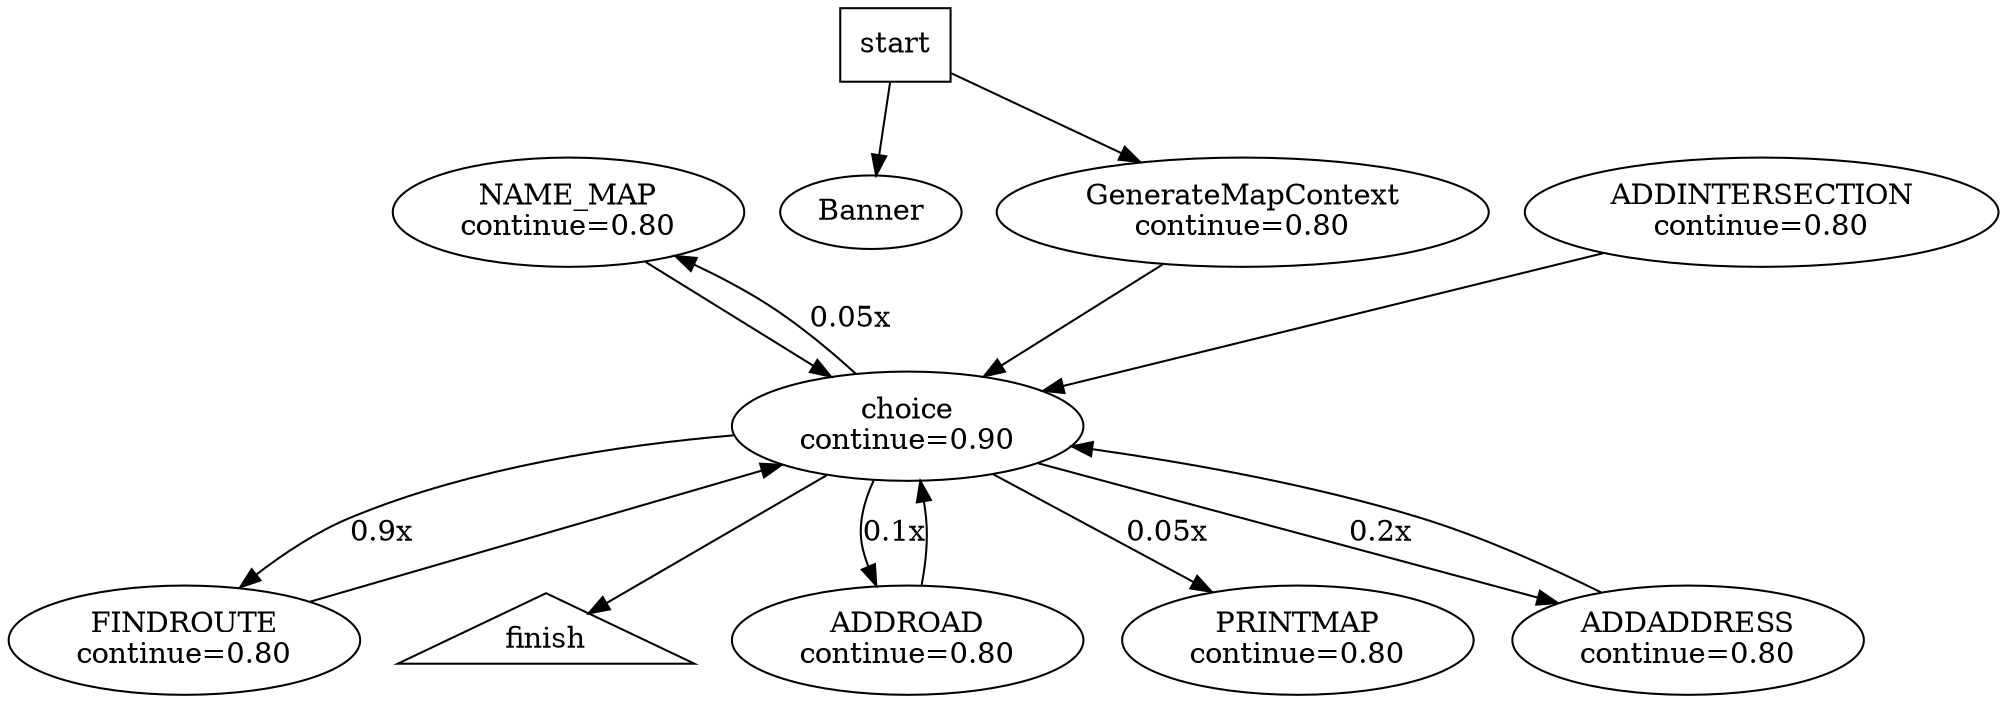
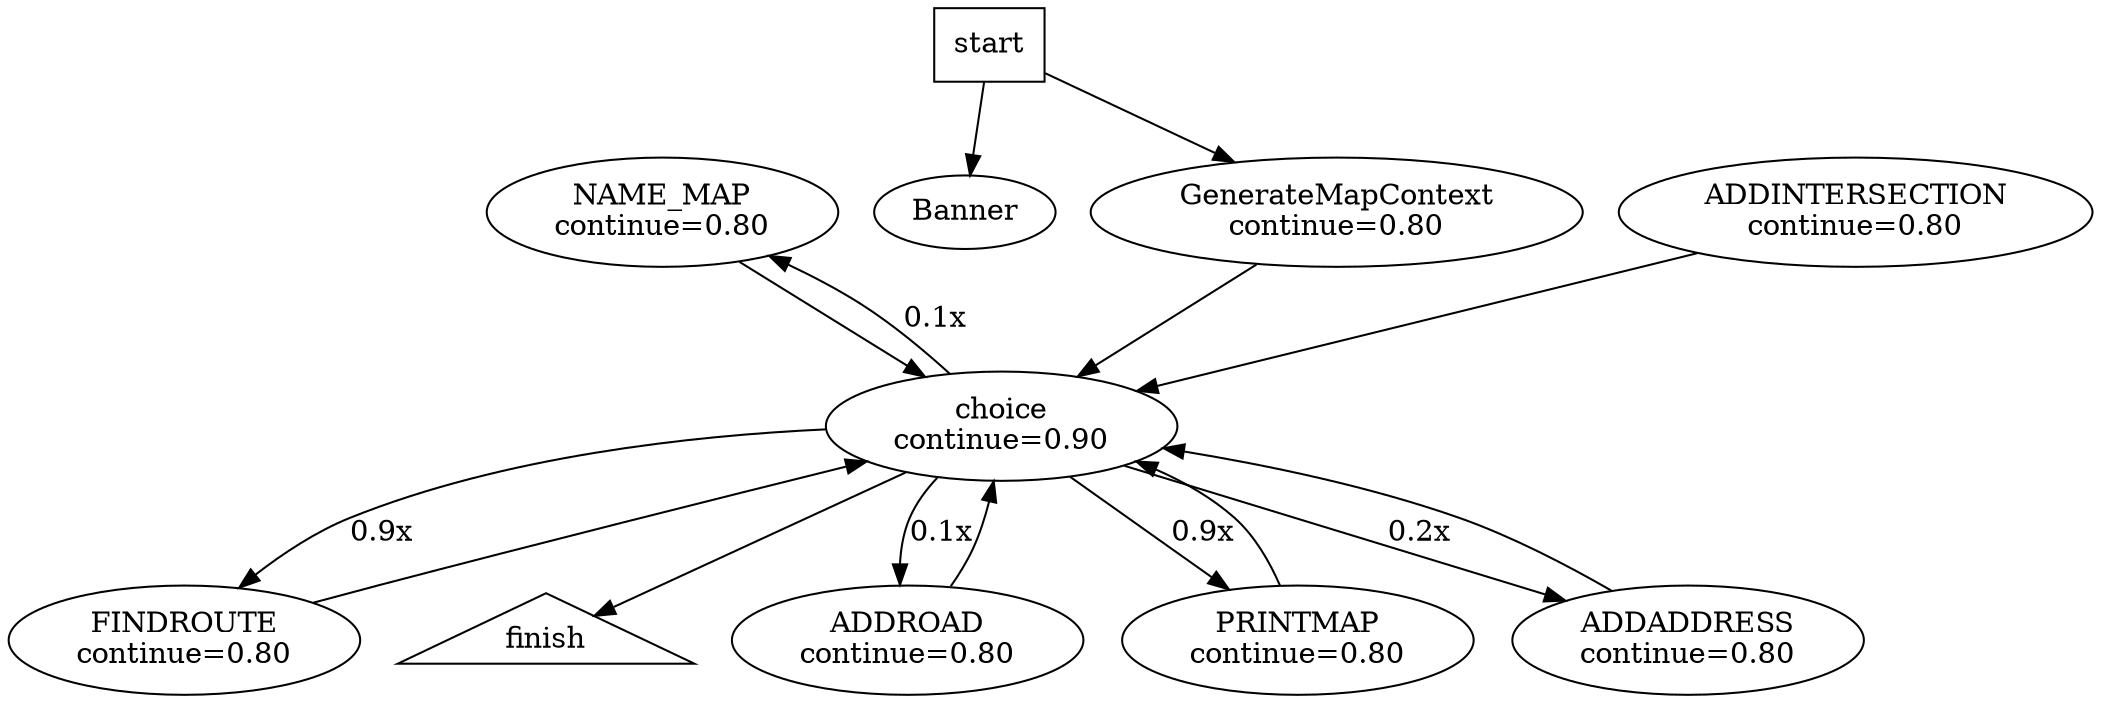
(850, 319) -> (935, 319)
none -> (1230, 514)
(1167, 533) -> (1203, 533)
